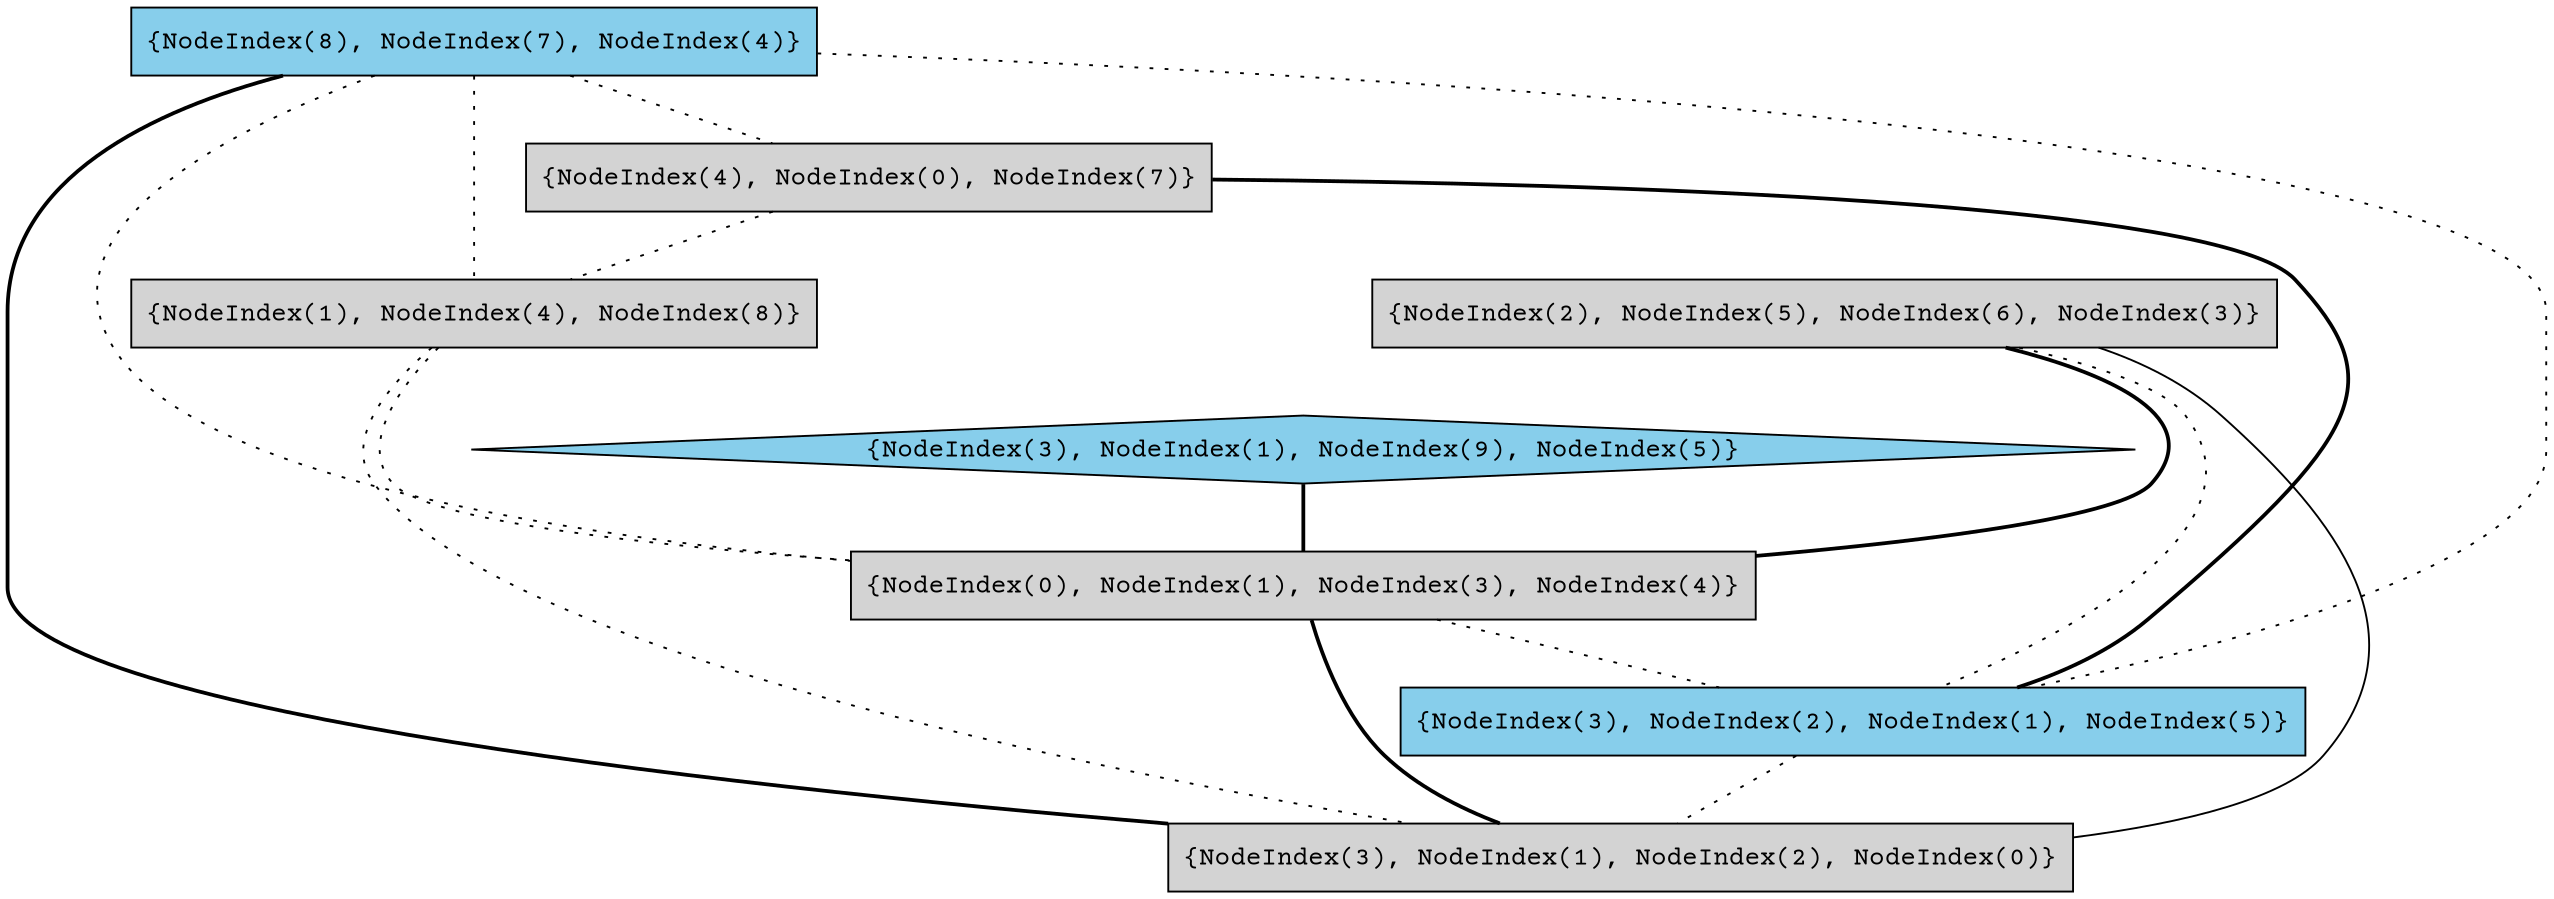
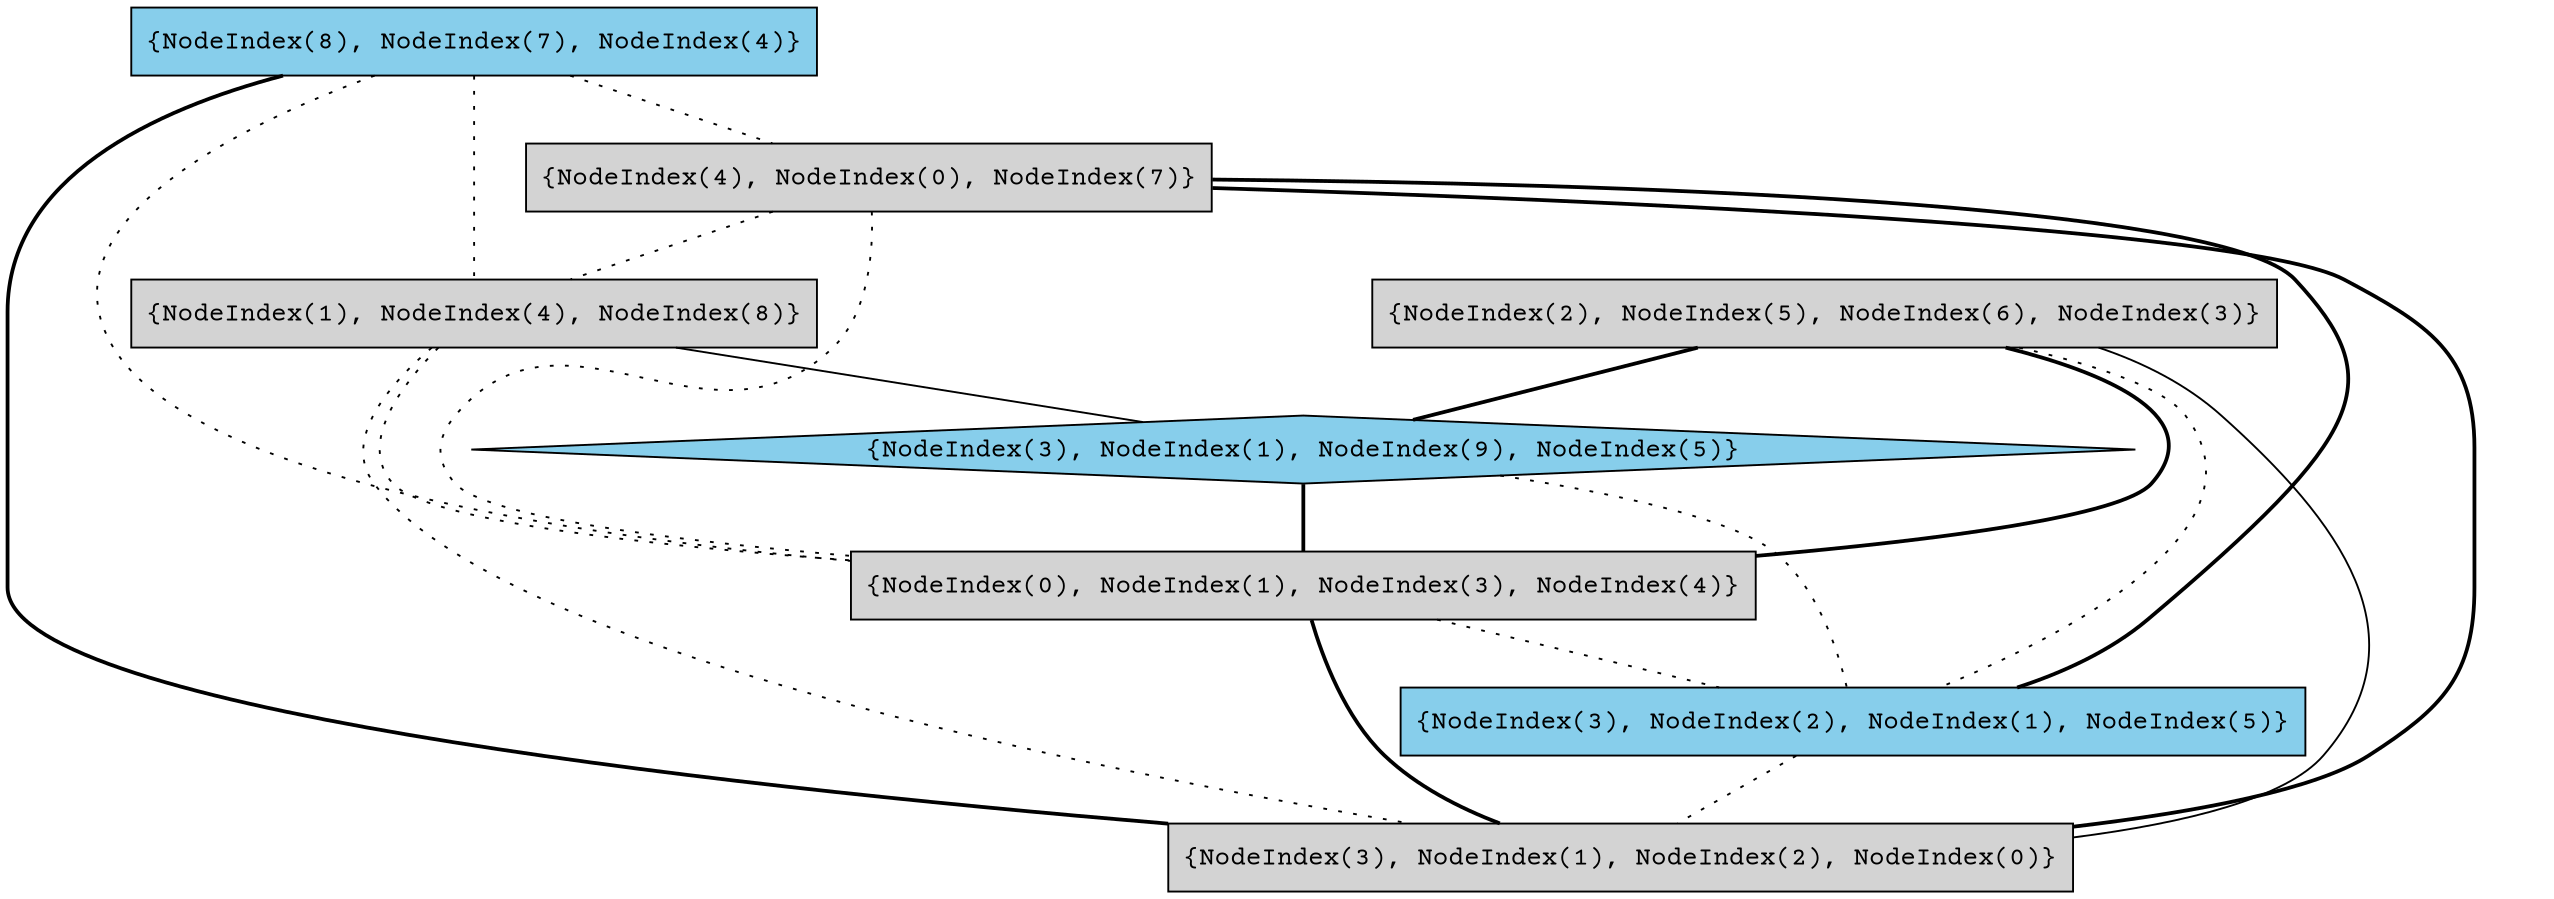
(2065, 148) -> (1716, 523)
none -> (2319, 272)
none -> (1555, 384)
none -> (909, 385)
none -> (482, 393)
